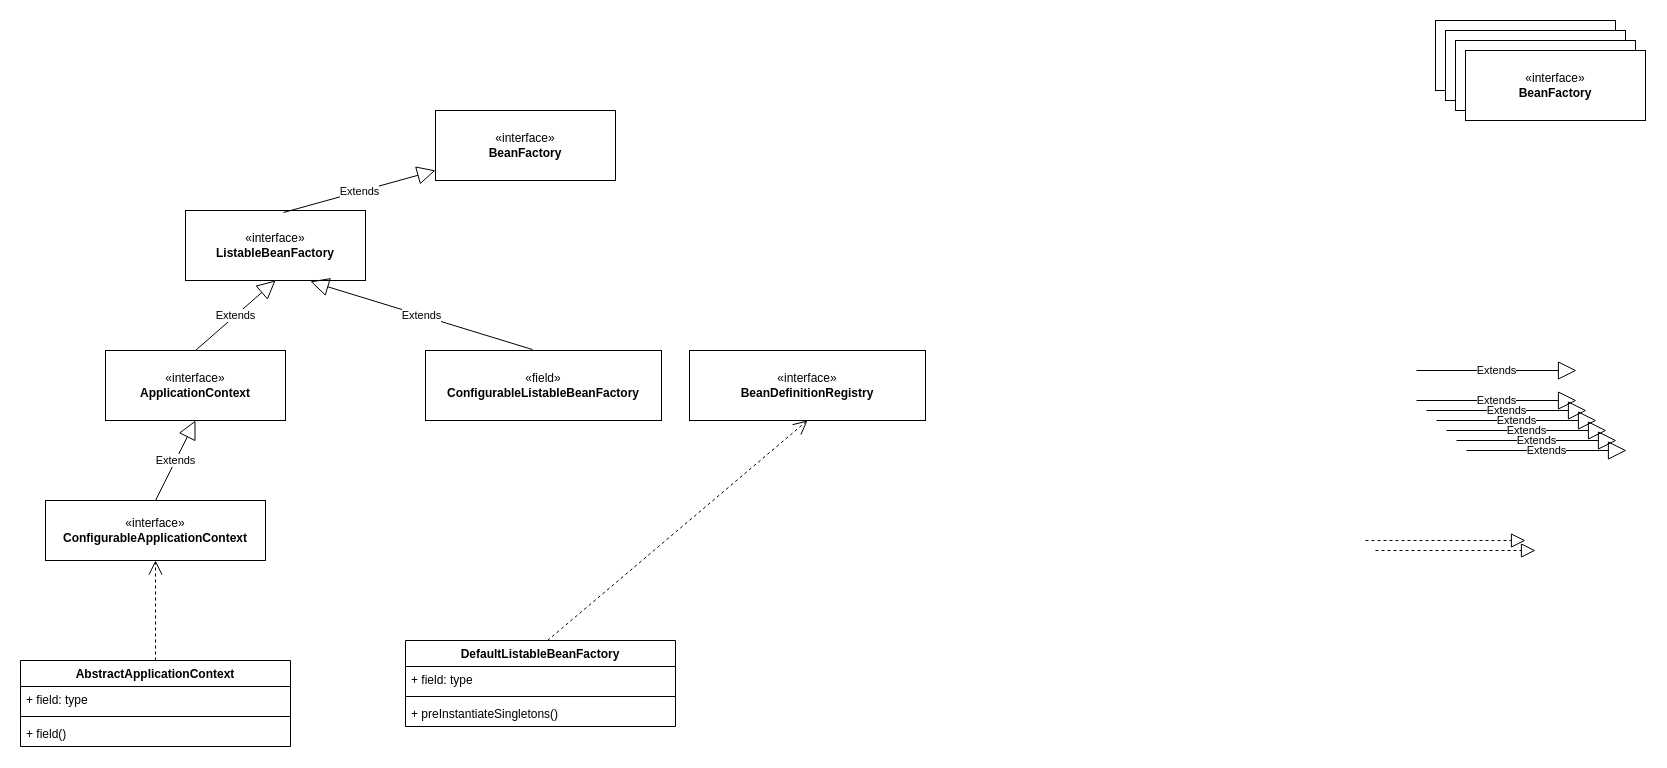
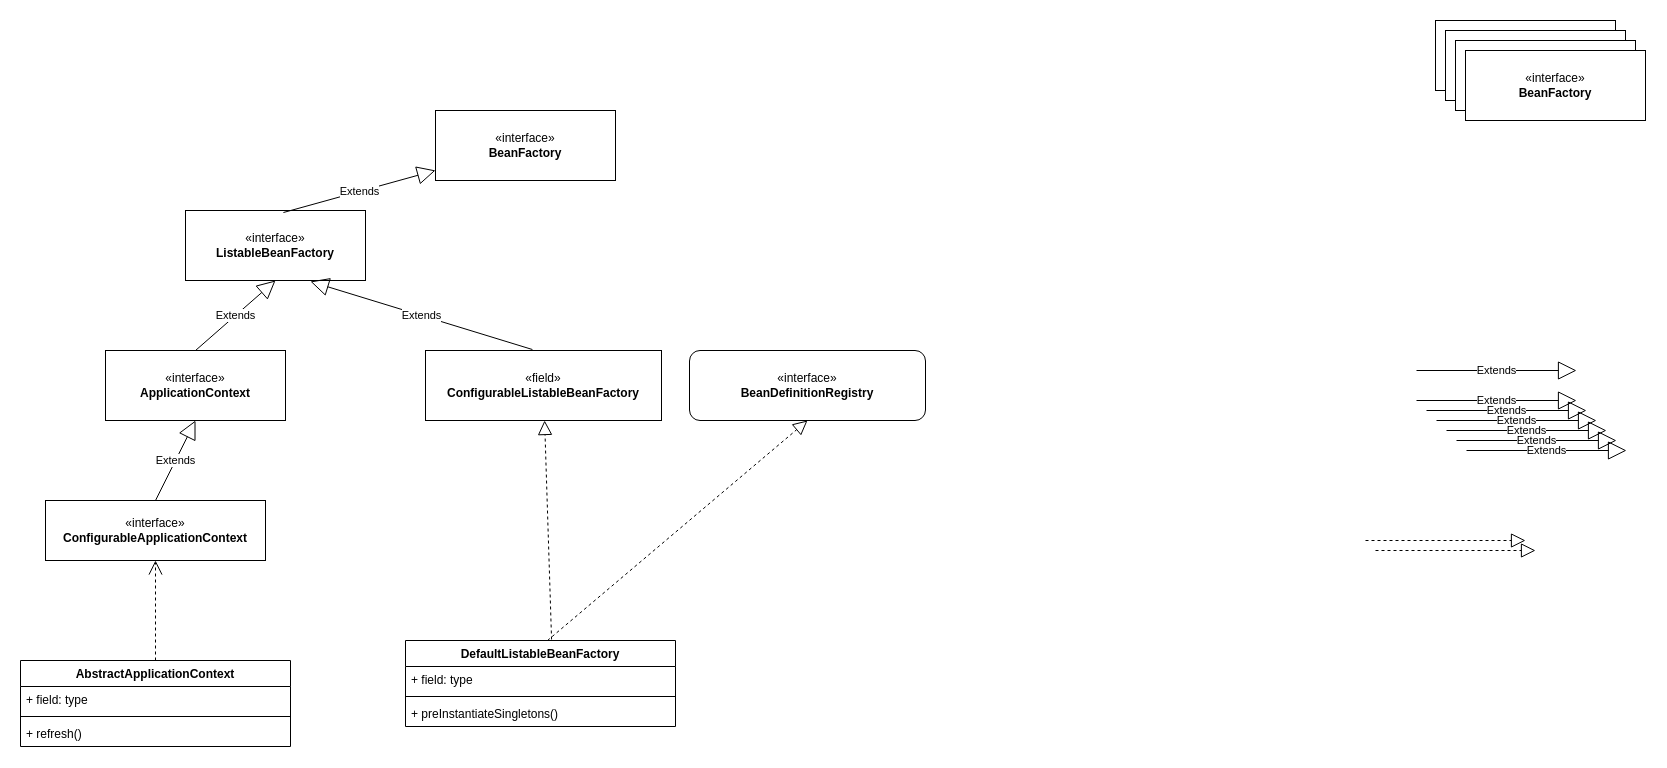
(808, 386) -> (808, 386)
(800, 426) -> (796, 430)
none -> (548, 537)
(52, 735) -> (62, 735)
